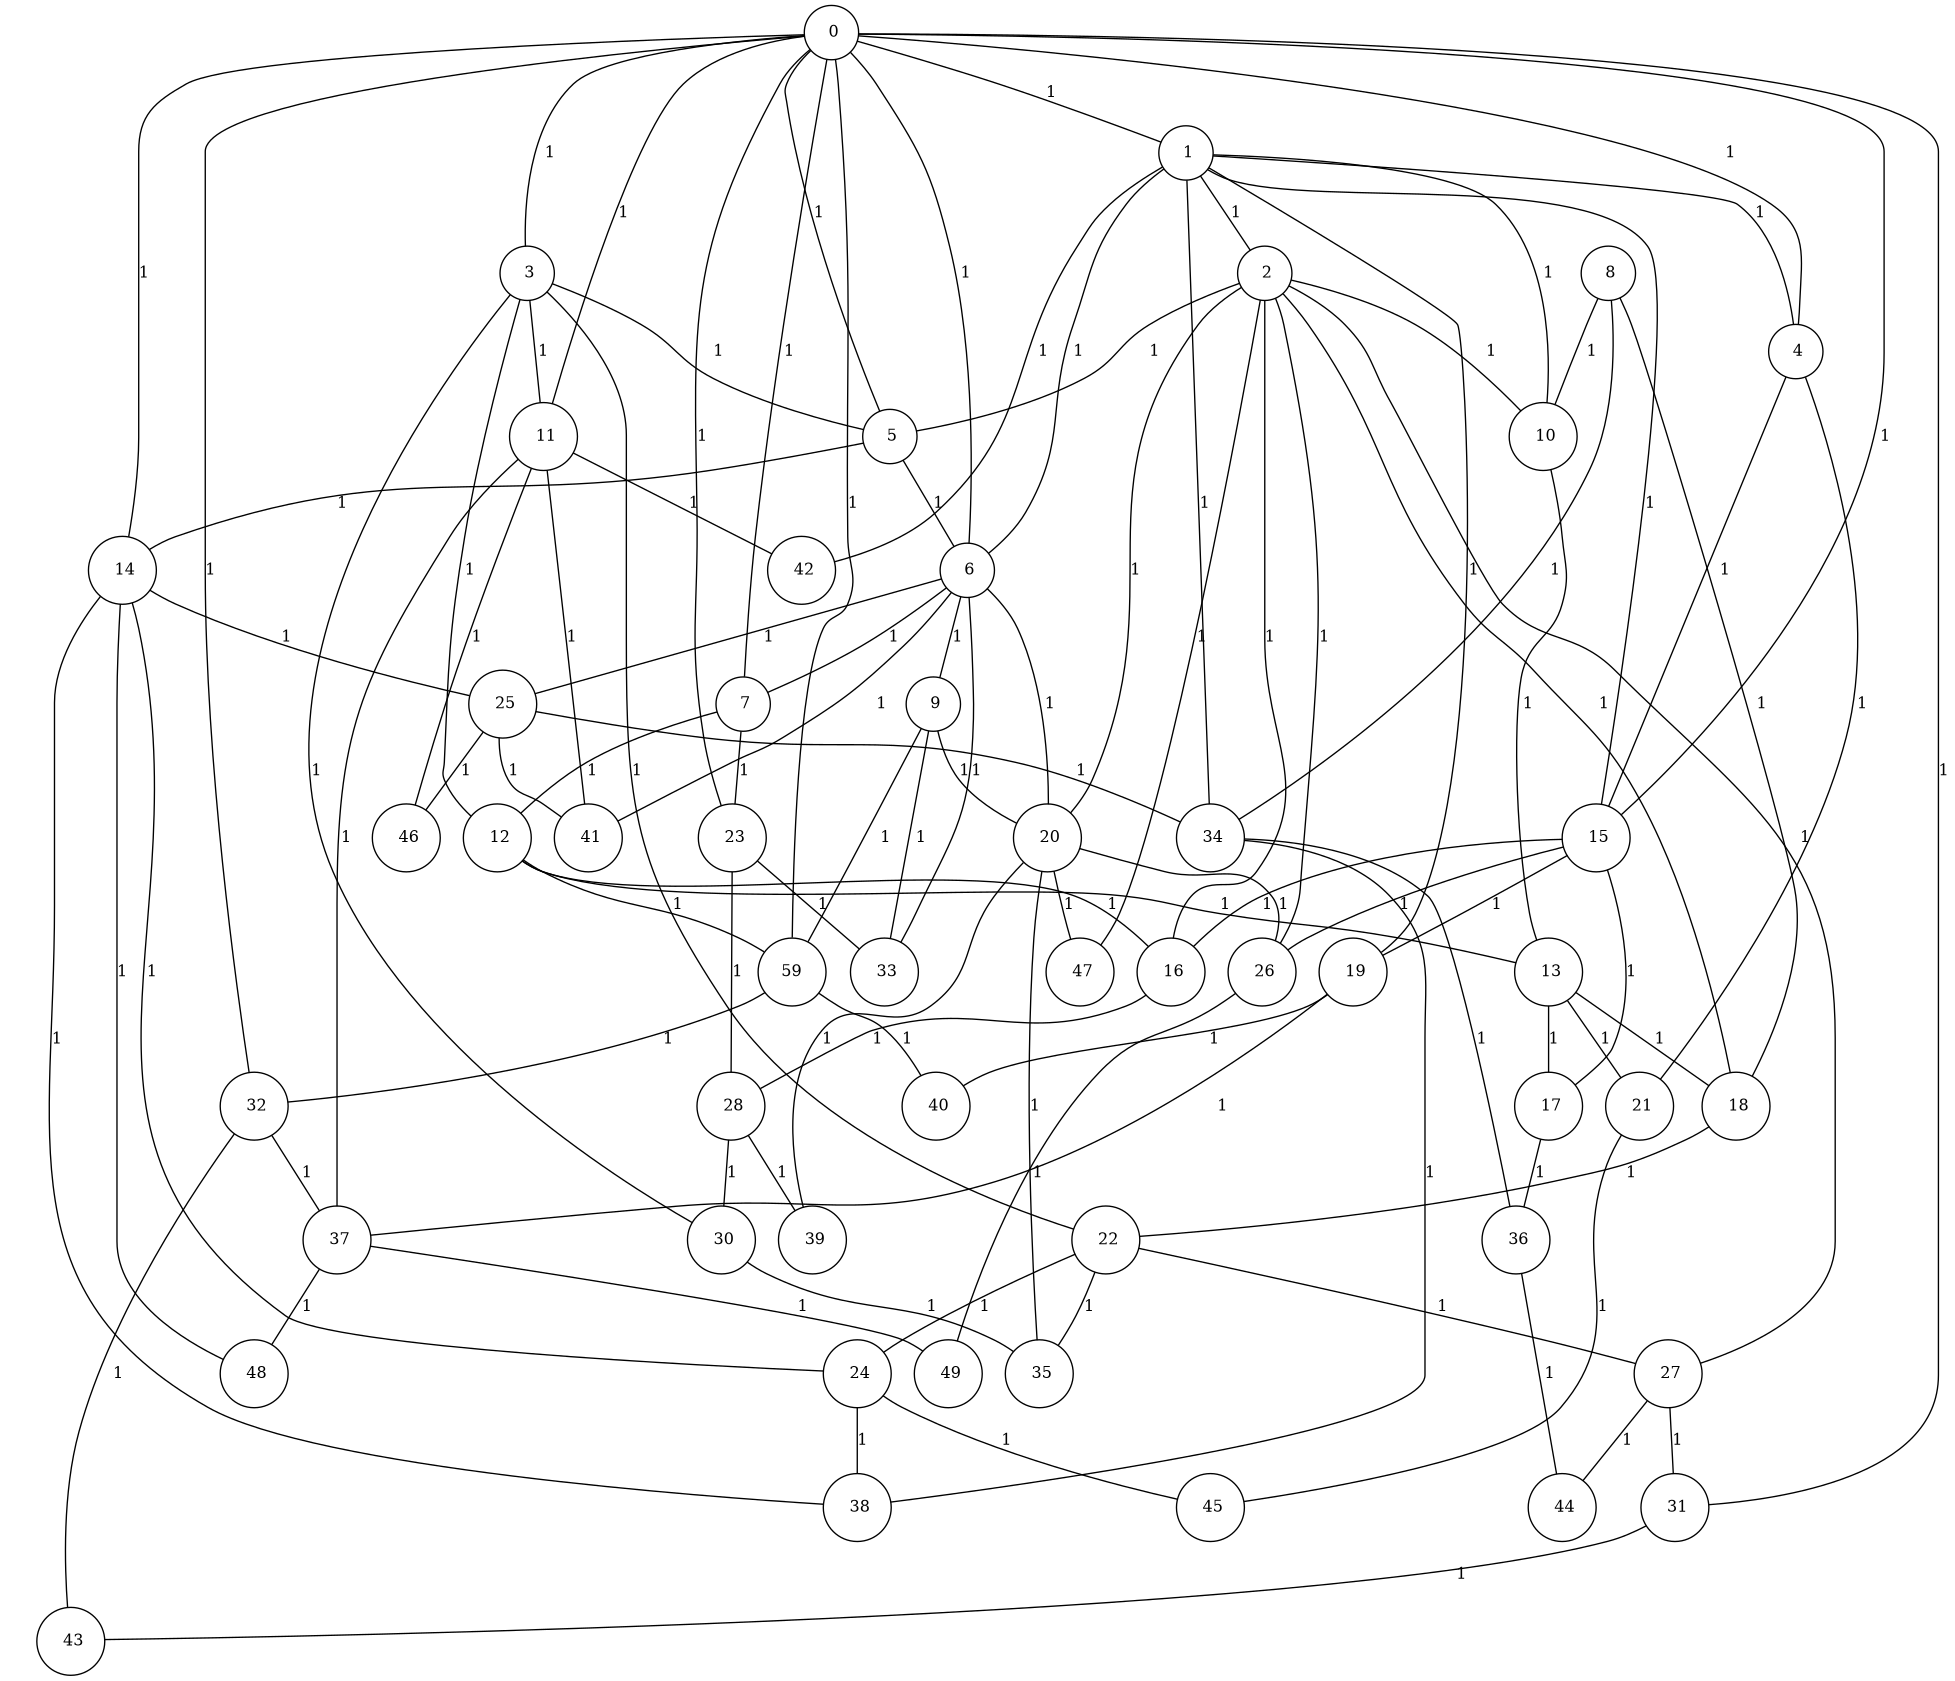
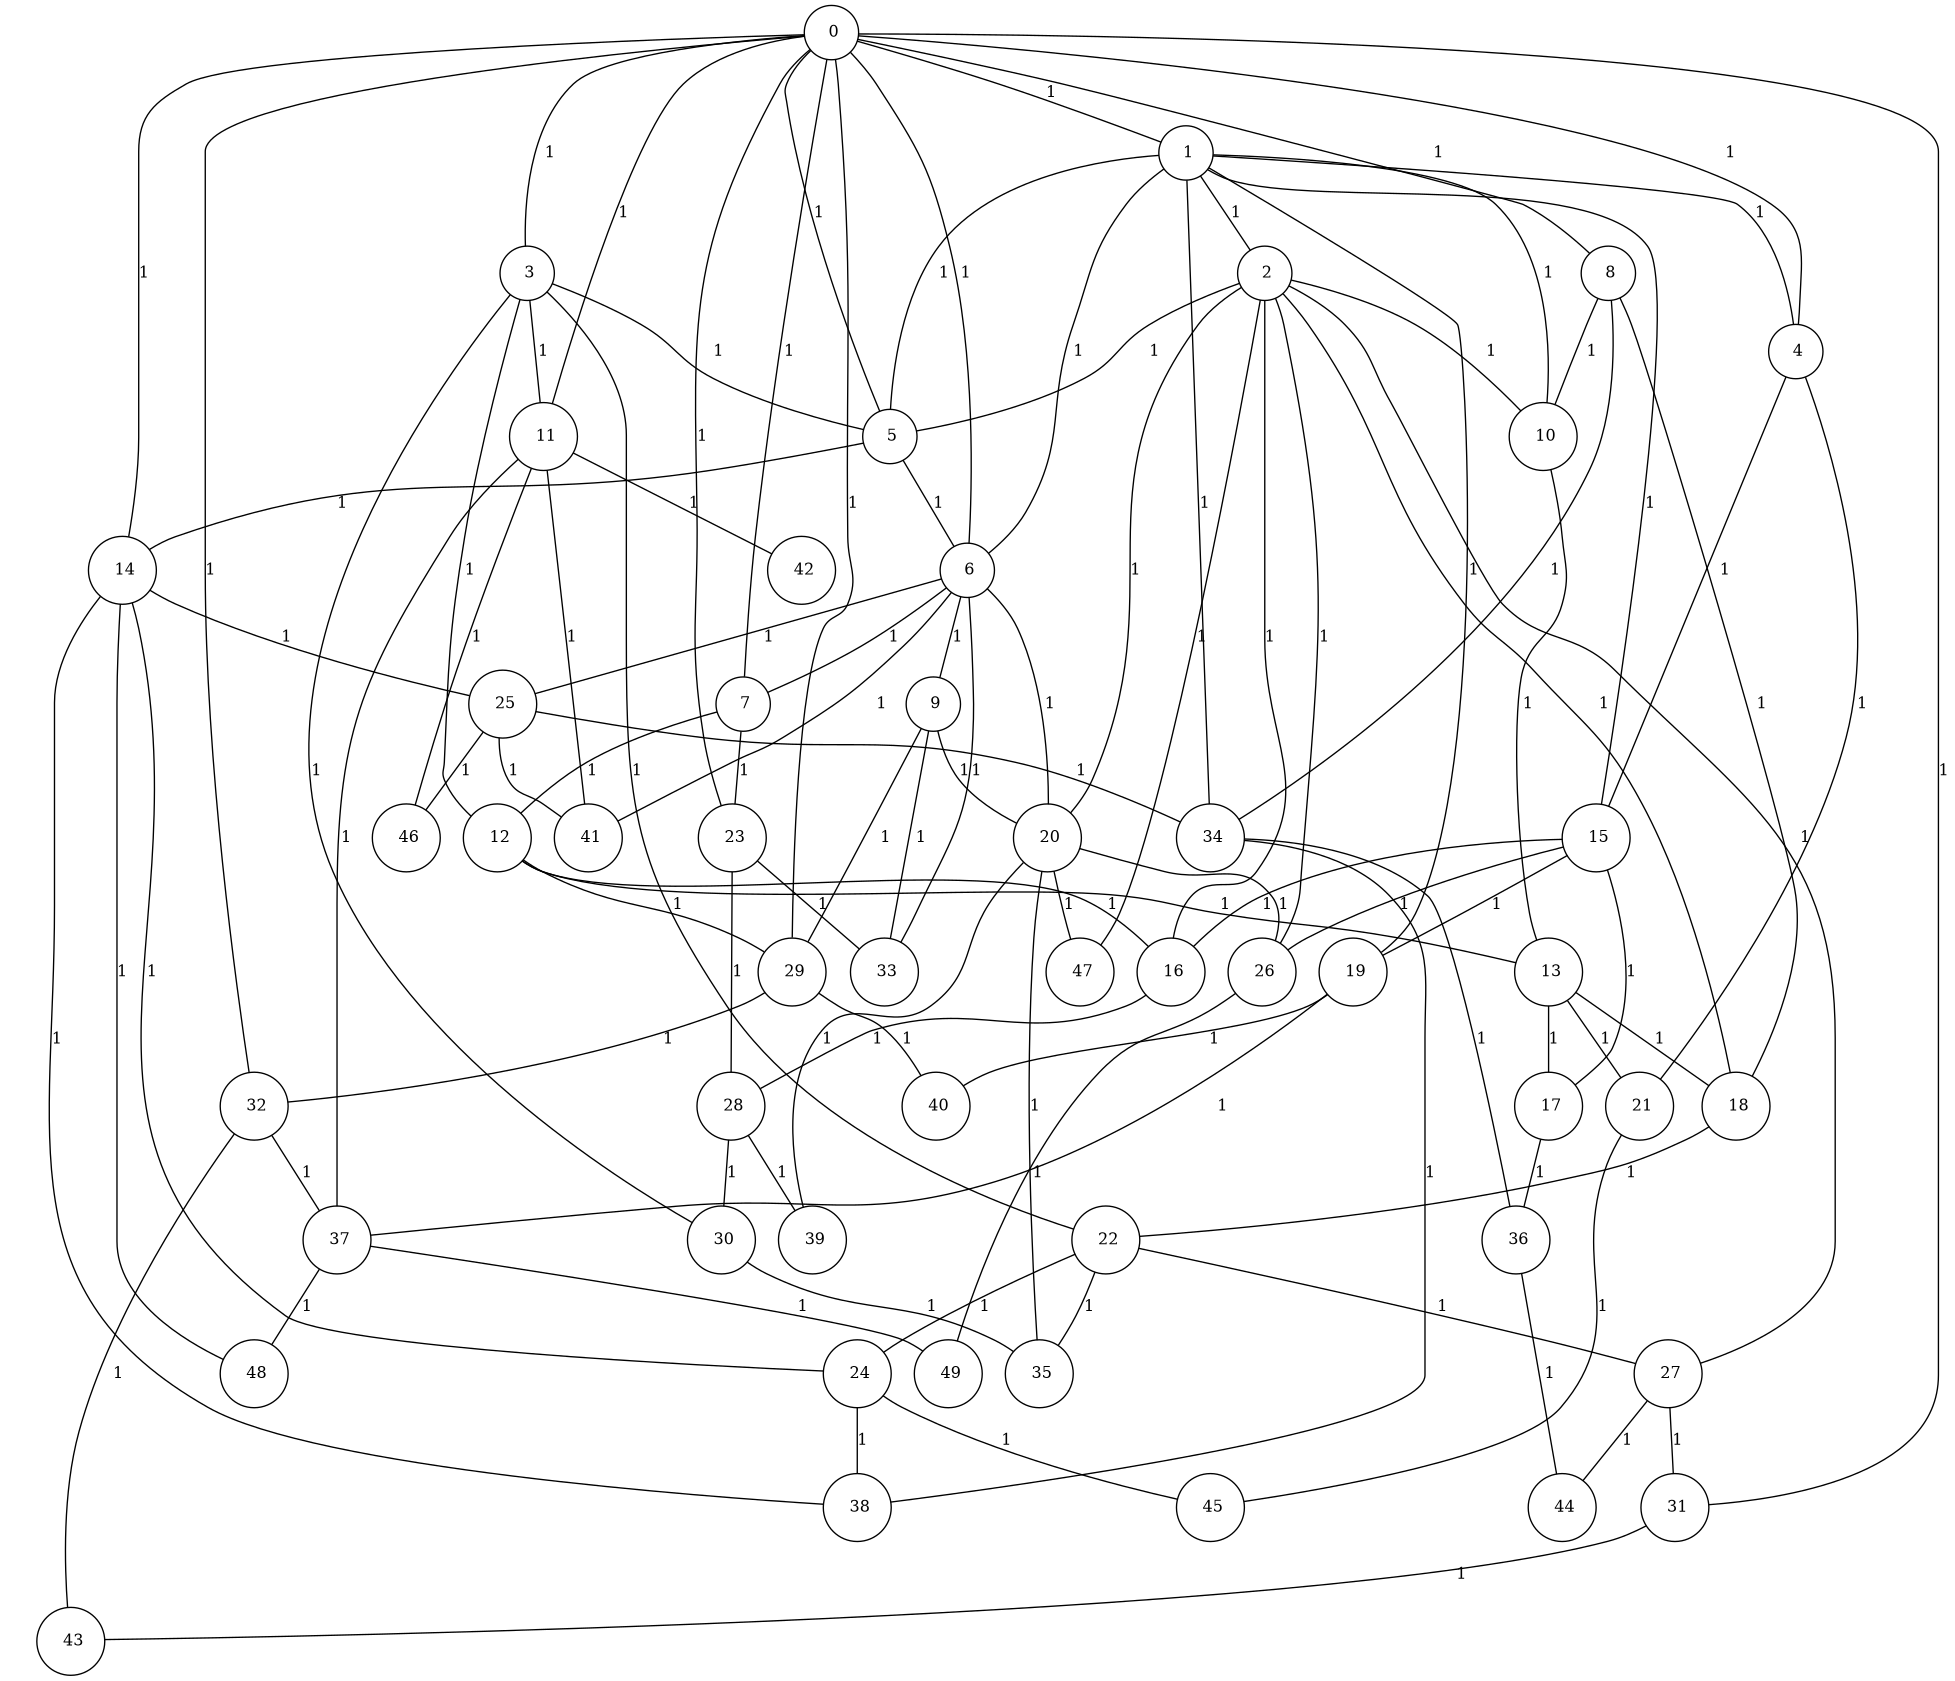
(1752, 90) -> (1232, 127)
(1018, 384) -> (964, 220)
(792, 972) -> (792, 972)
